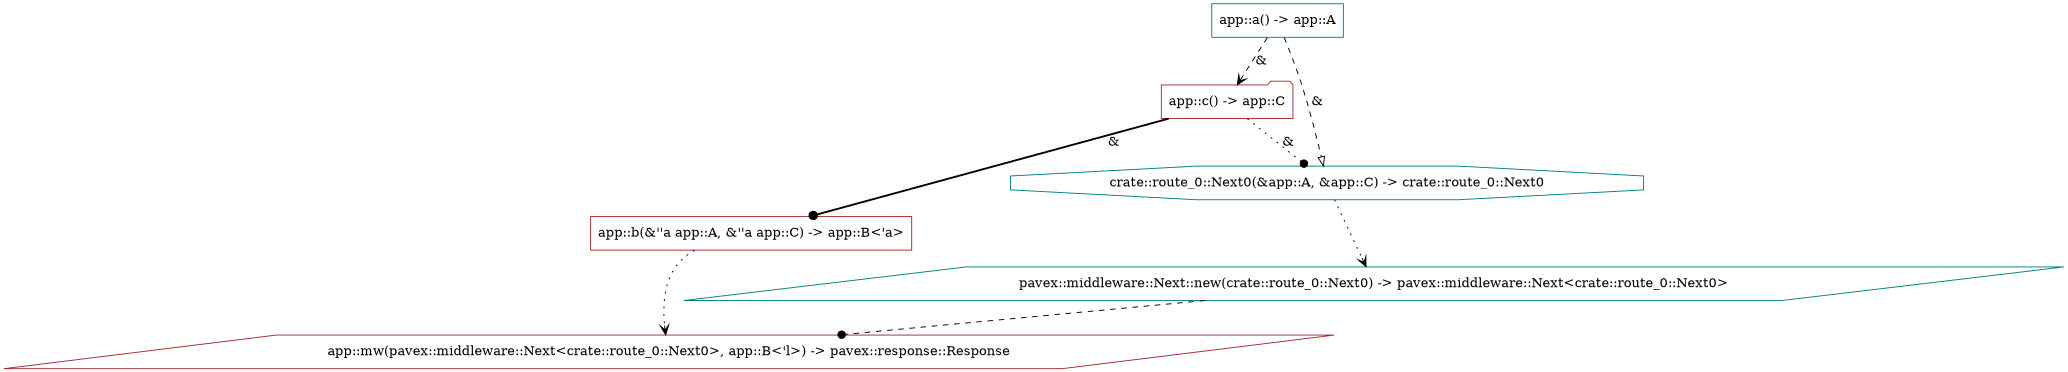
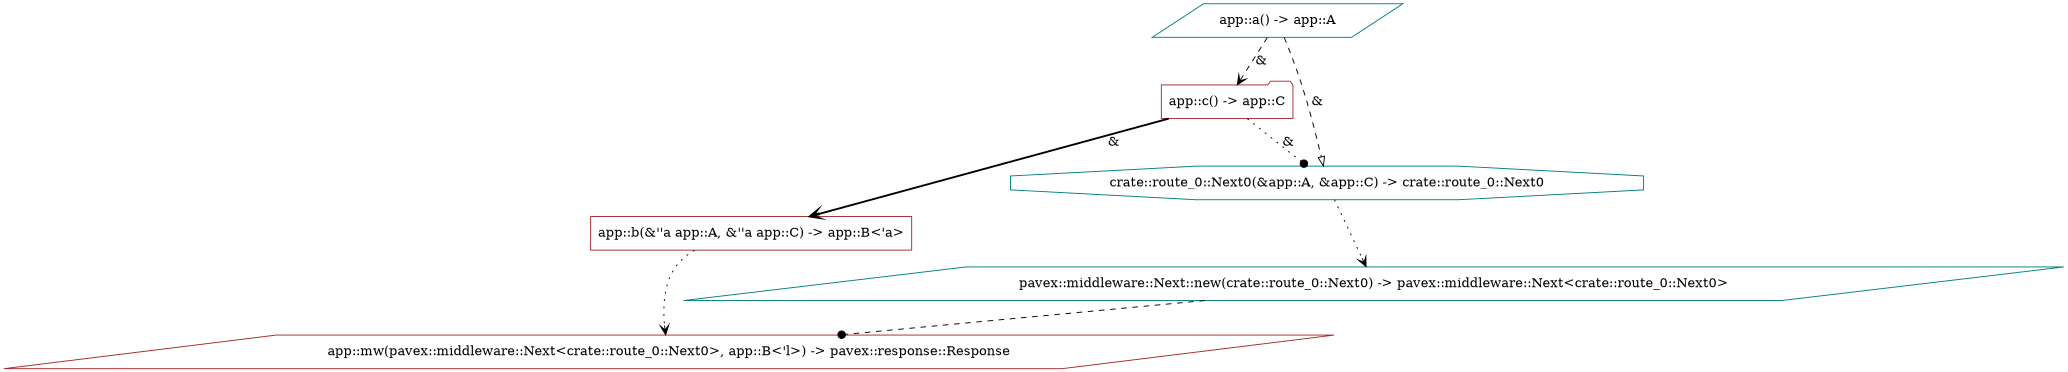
(1278, 21) -> (1278, 21)
(993, 167) -> (994, 166)
